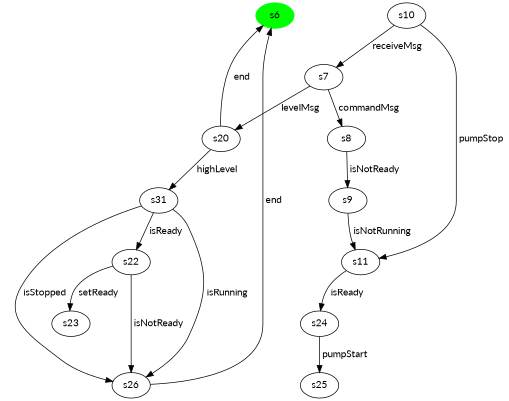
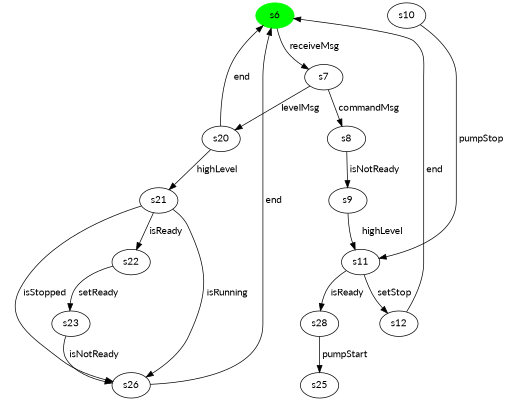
(368, 44) -> (286, 50)
(159, 200) -> (159, 200)
(382, 231) -> (382, 231)
(131, 320) -> (65, 357)
(320, 324) -> (320, 324)
none -> (399, 324)
